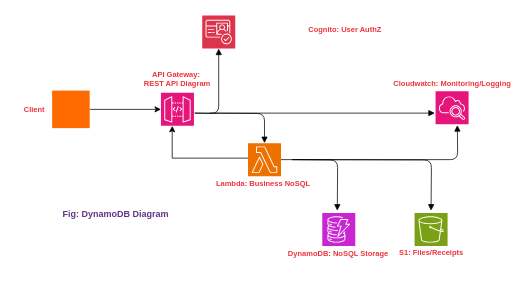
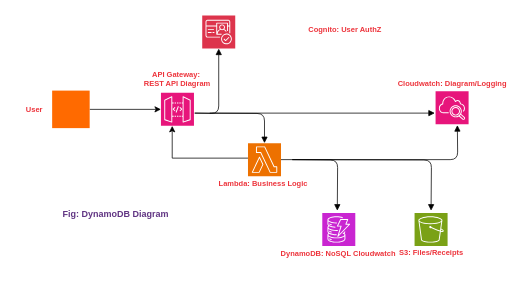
(452, 83) -> (452, 83)
(35, 109) -> (35, 109)
(263, 183) -> (263, 183)
(431, 252) -> (431, 252)
(338, 253) -> (338, 253)
